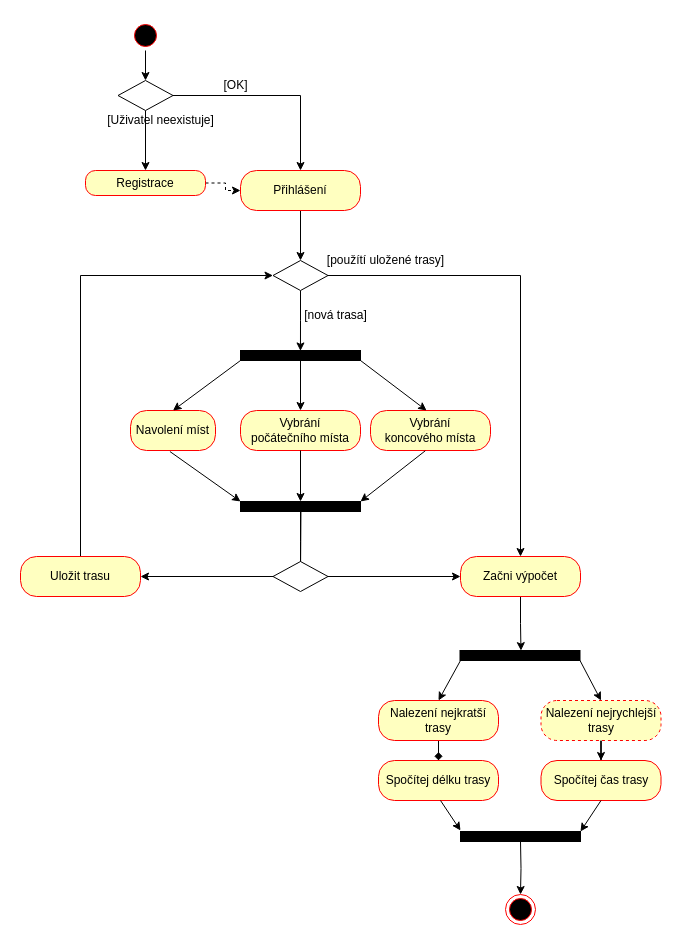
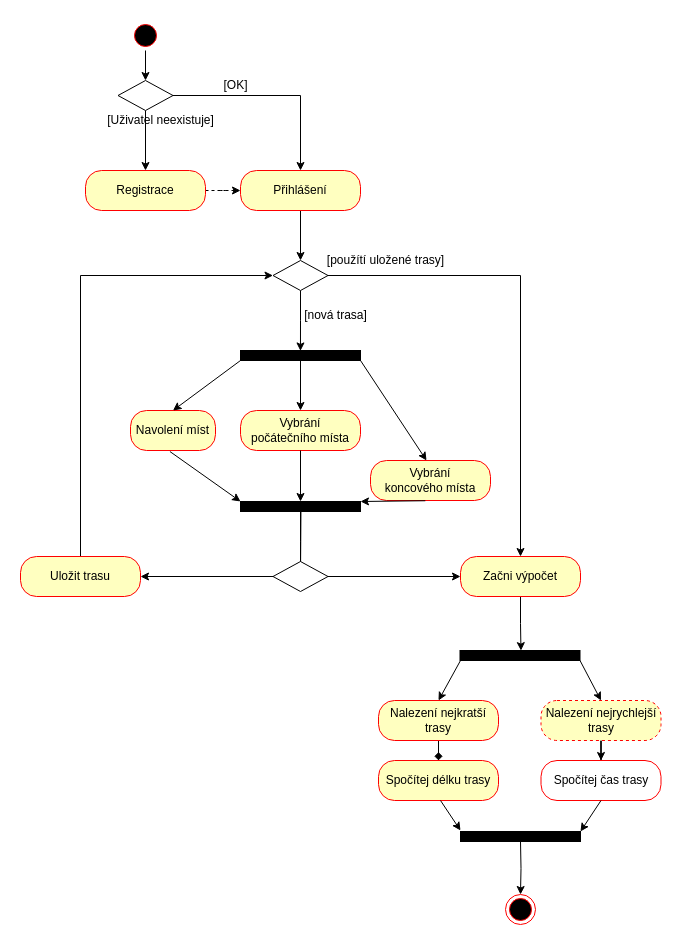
(146, 183) -> (146, 191)
(431, 431) -> (431, 481)
(601, 781) -> (601, 781)
